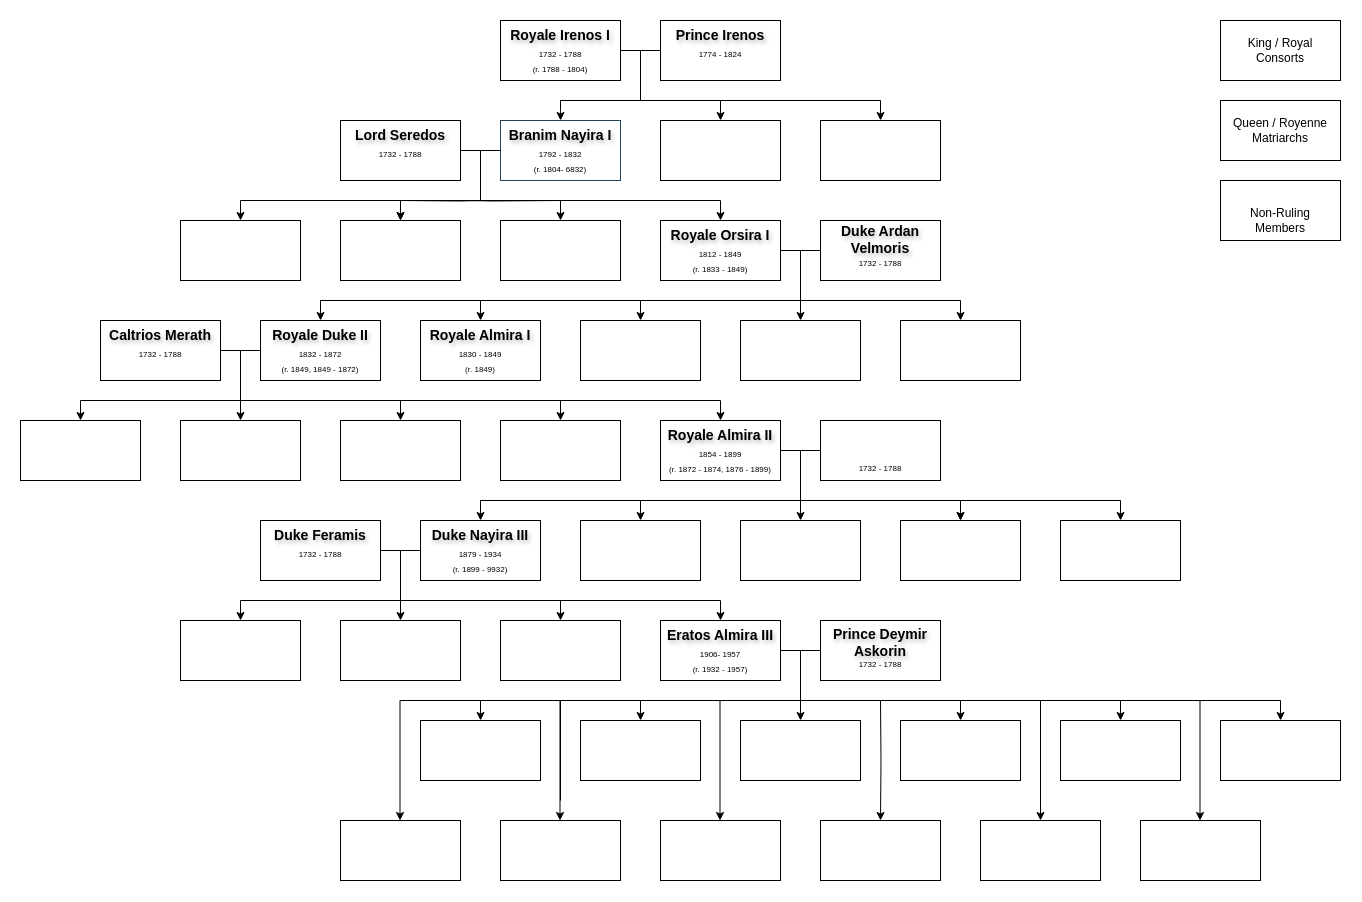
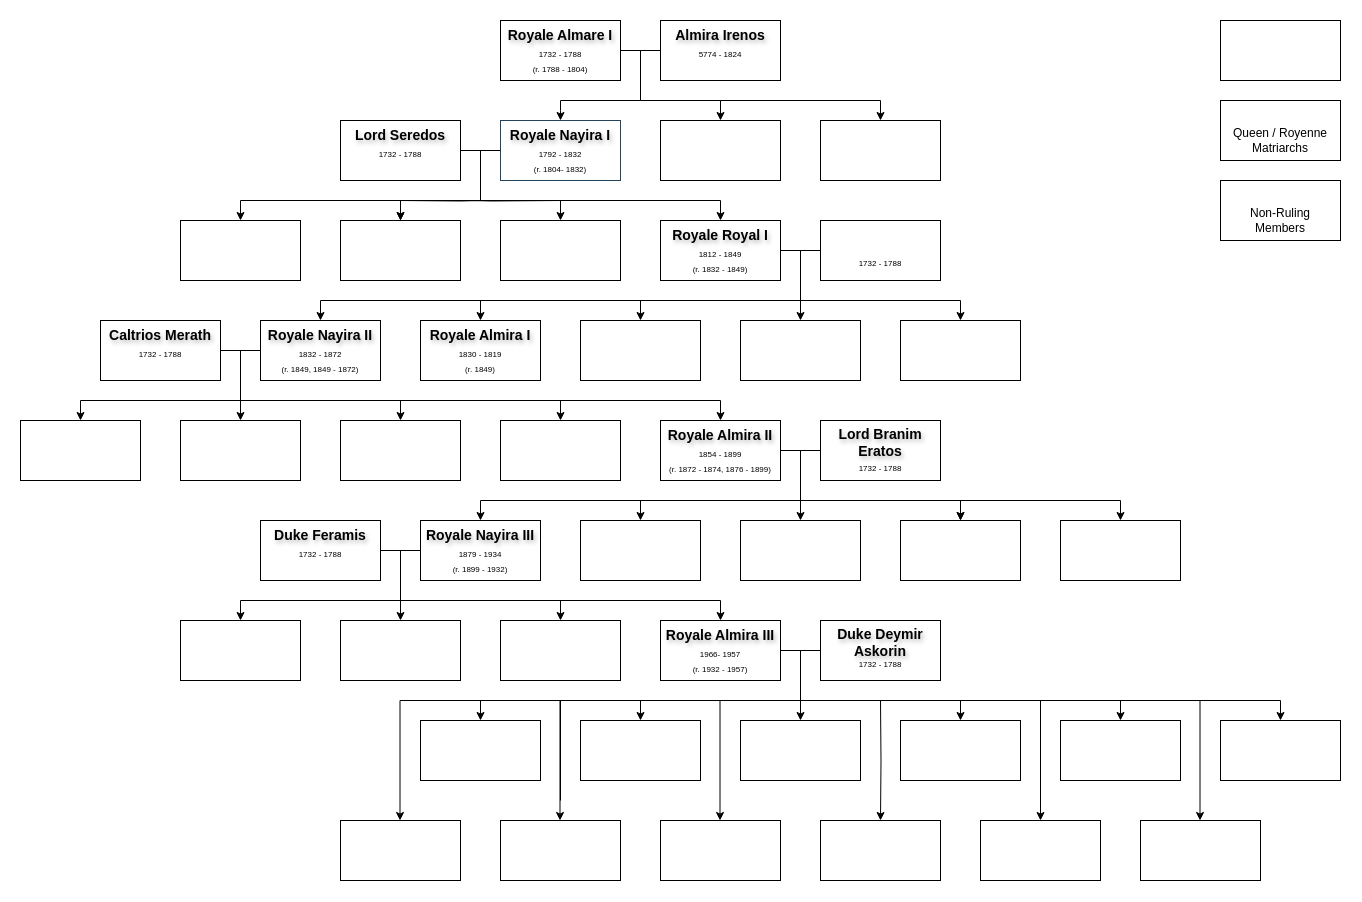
(561, 36) -> (561, 36)
(721, 36) -> (721, 36)
(1281, 51) -> none
(721, 54) -> (721, 54)
(1281, 131) -> (1281, 141)
(561, 136) -> (561, 136)
(561, 161) -> (561, 161)
(721, 236) -> (721, 236)
(881, 240) -> none
(721, 261) -> (721, 261)
(321, 336) -> (321, 336)
(481, 361) -> (481, 361)
none -> (881, 443)
(481, 536) -> (481, 536)
(481, 561) -> (481, 561)
(721, 636) -> (721, 636)
(881, 643) -> (881, 643)
(721, 661) -> (721, 661)
